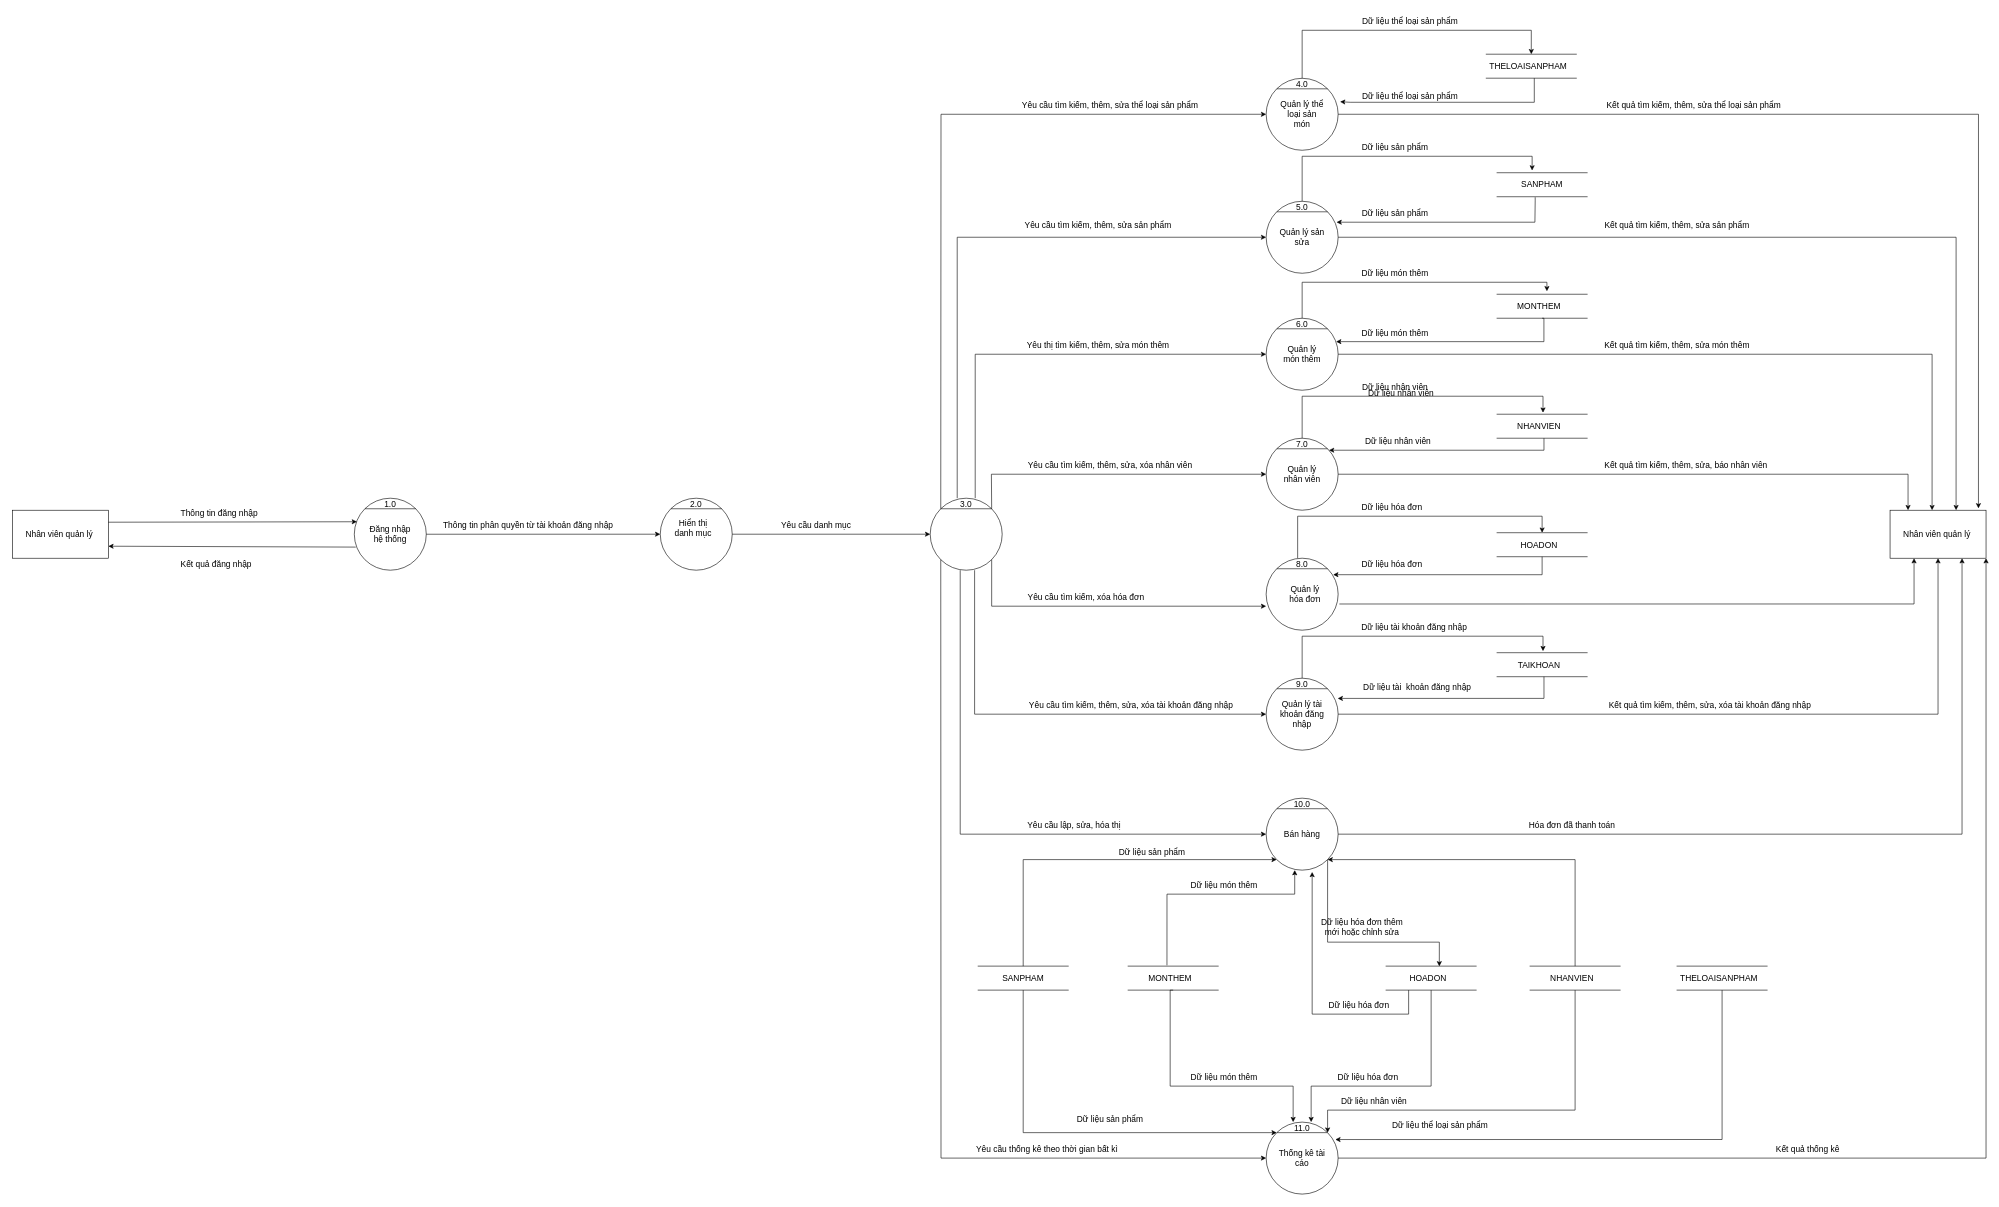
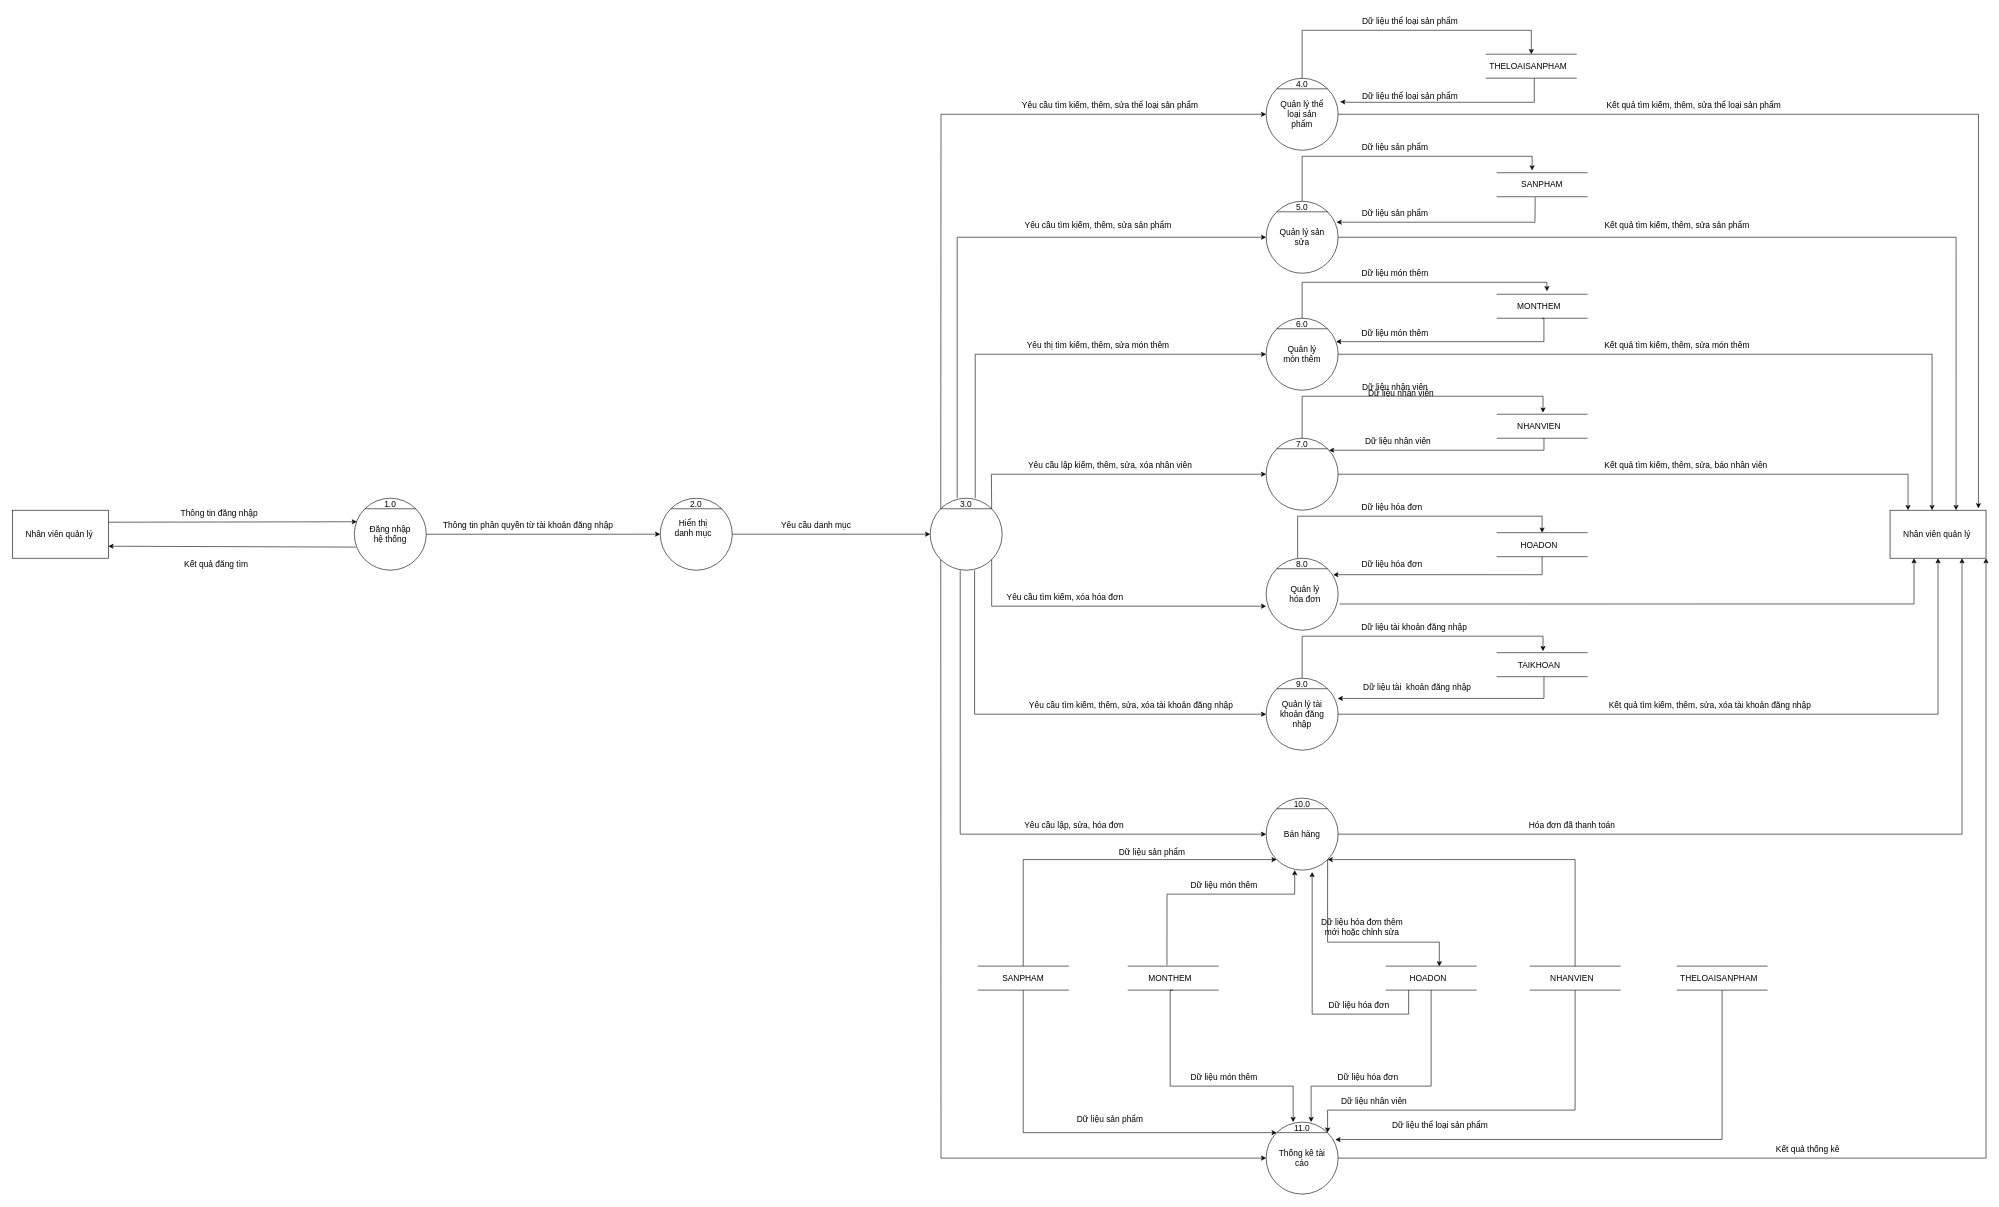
(1302, 114) -> (1302, 114)
(1110, 465) -> (1110, 465)
(1302, 474) -> none
(216, 564) -> (216, 564)
(1086, 597) -> (1065, 597)
(1074, 825) -> (1074, 825)
(1047, 1149) -> none
